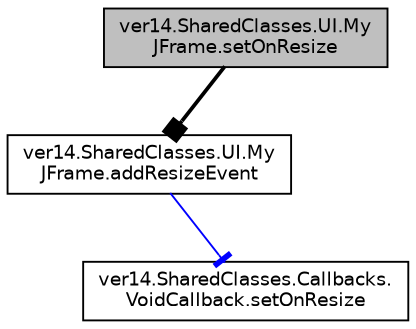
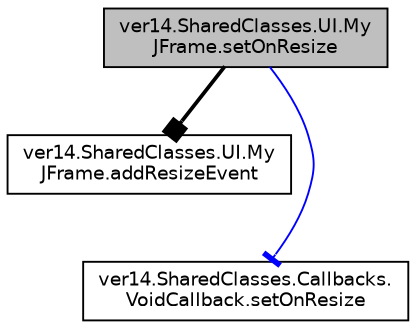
(195, 224) -> (313, 159)
